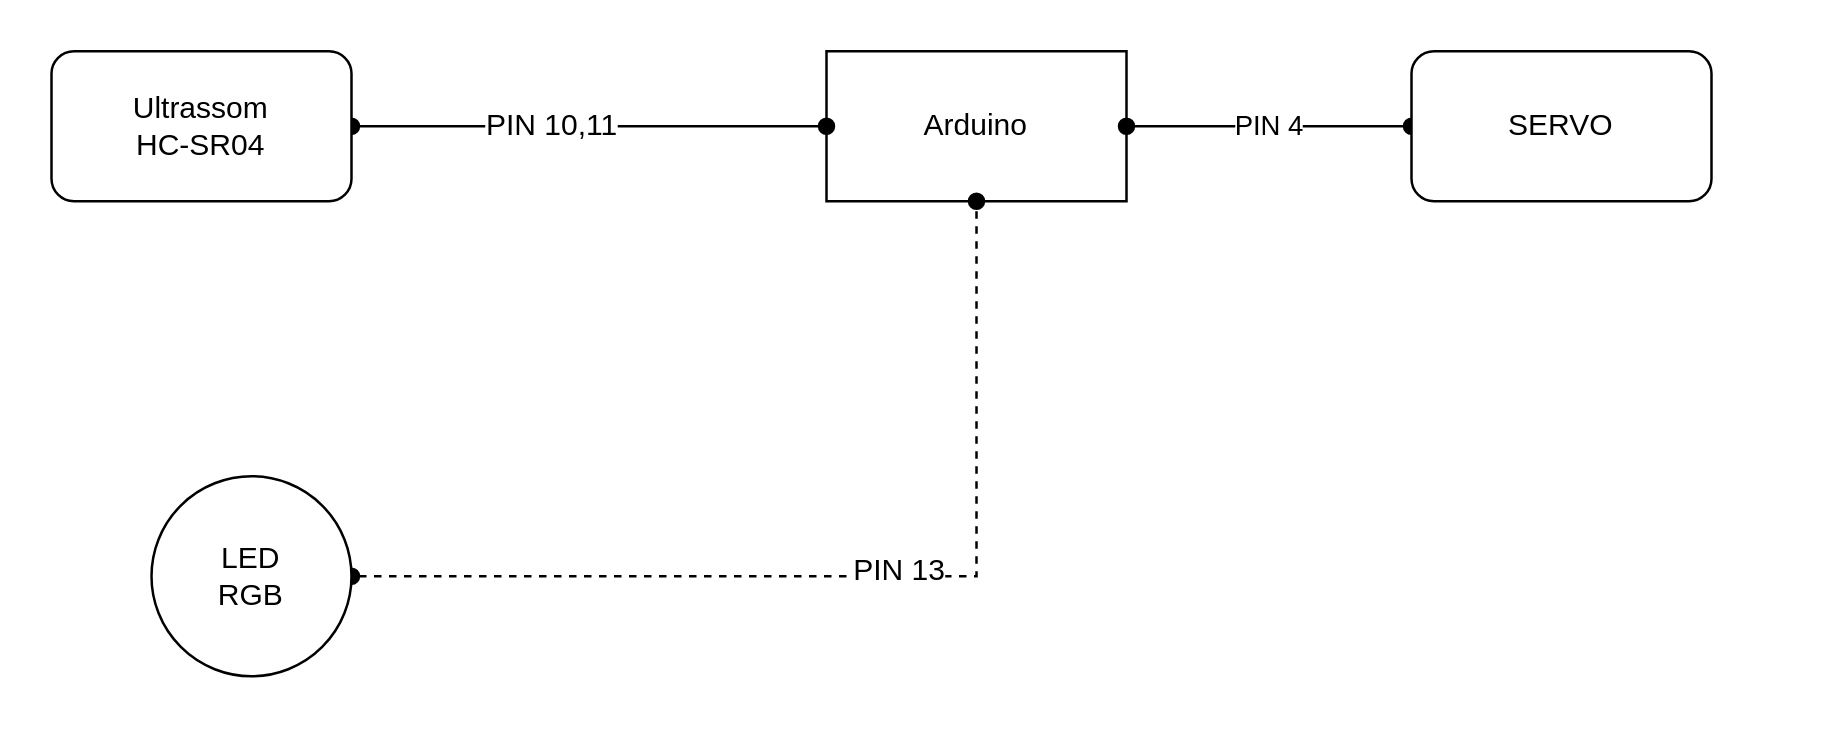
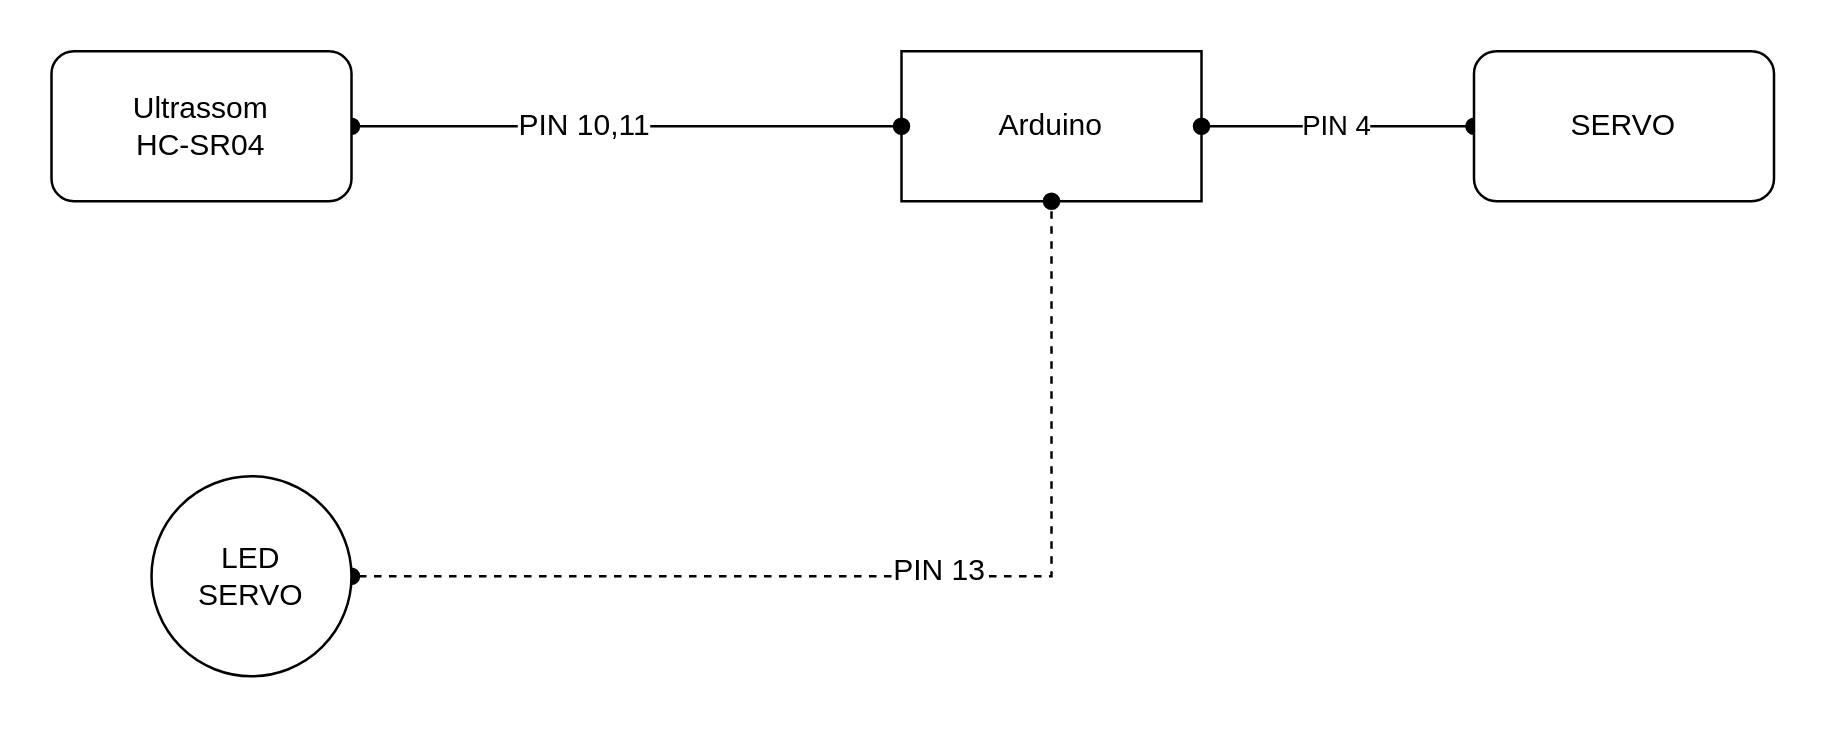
(976, 126) -> (1051, 126)
(1561, 126) -> (1624, 126)
(251, 576) -> (251, 576)
